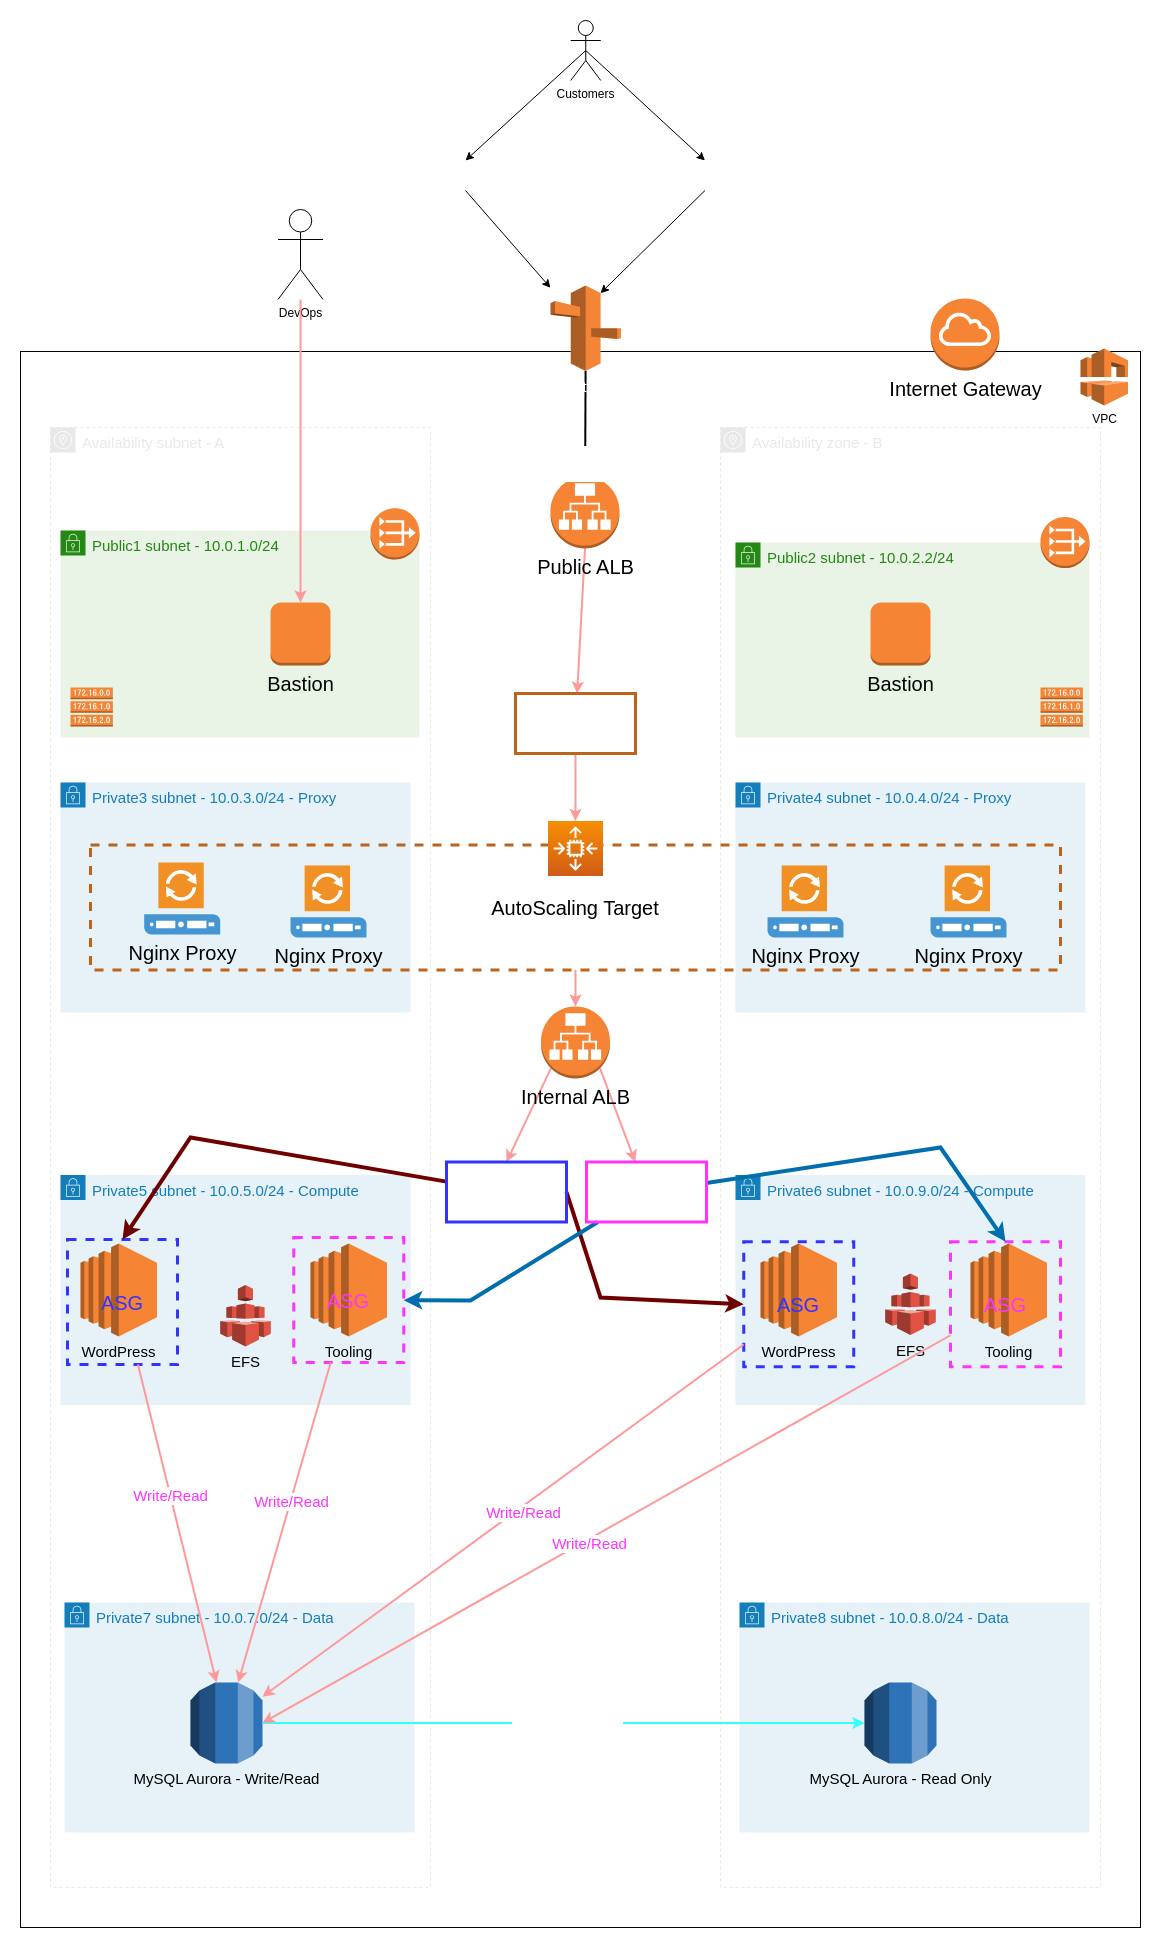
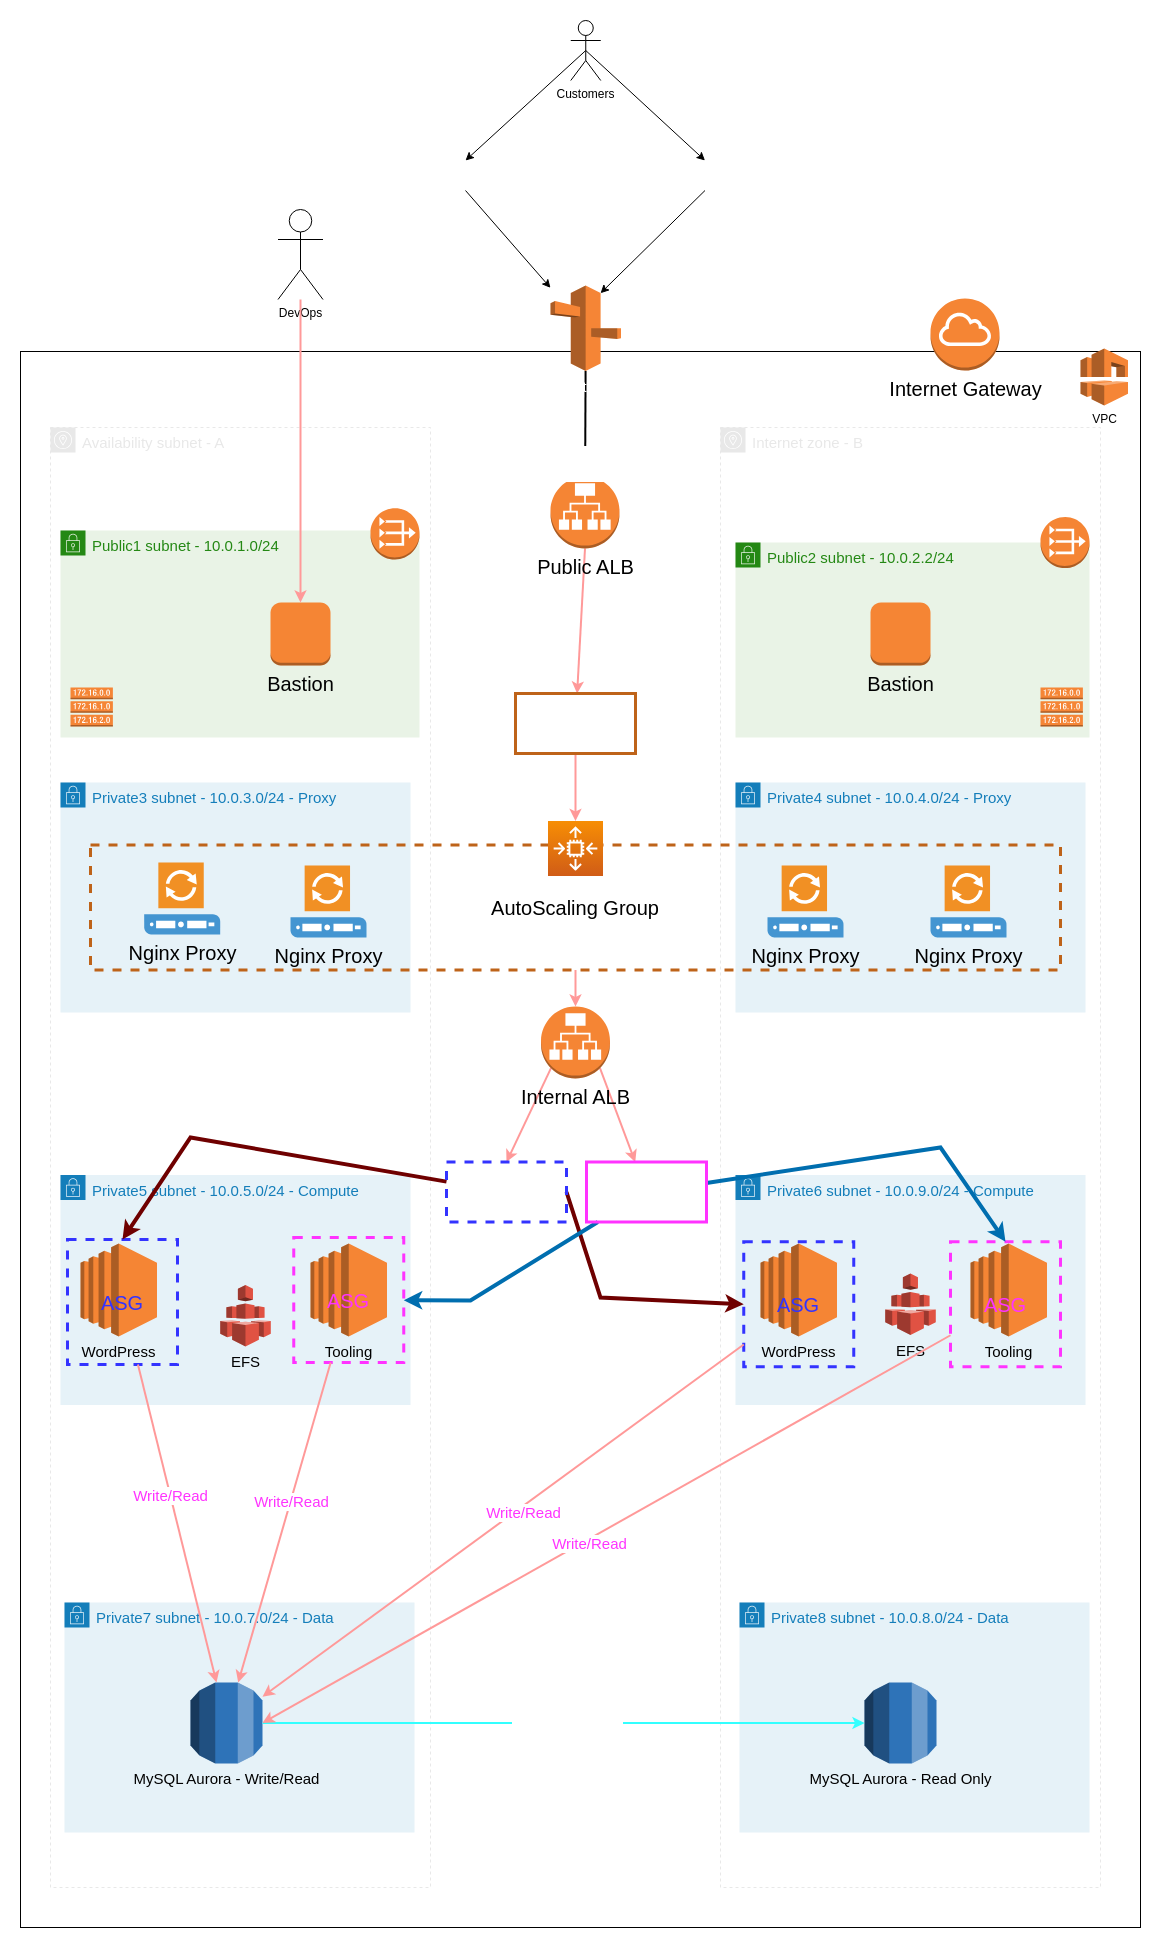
(811, 442) -> (805, 442)
(576, 908) -> (576, 908)
(507, 1192) -> (507, 1192)
